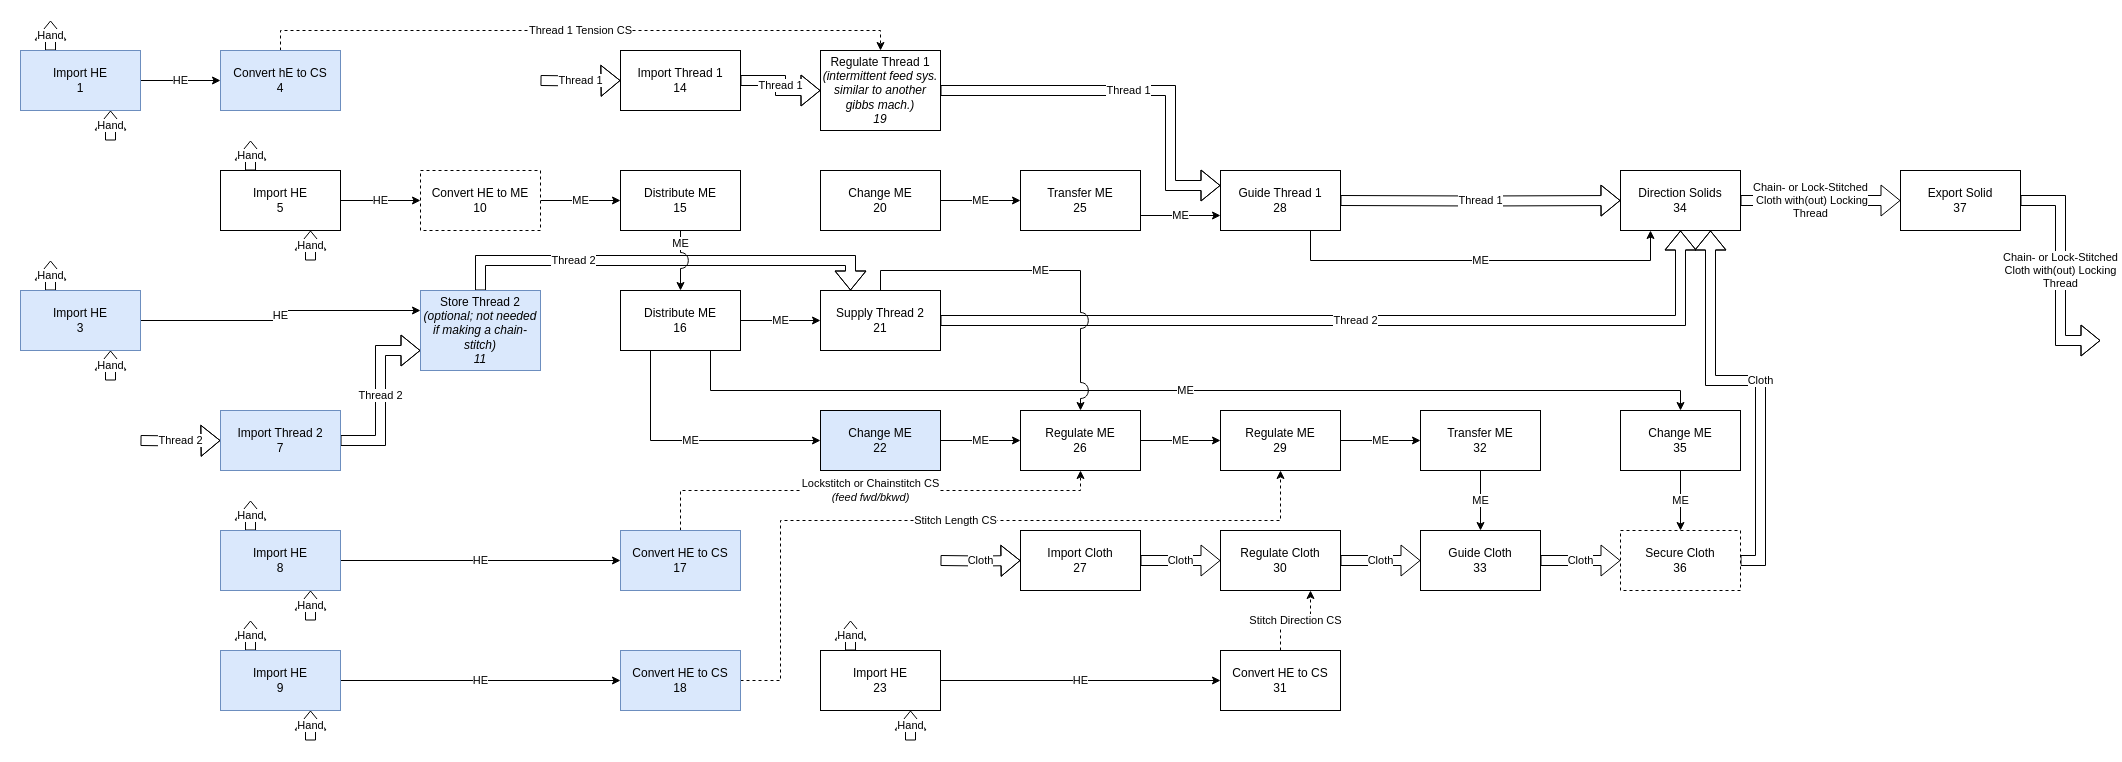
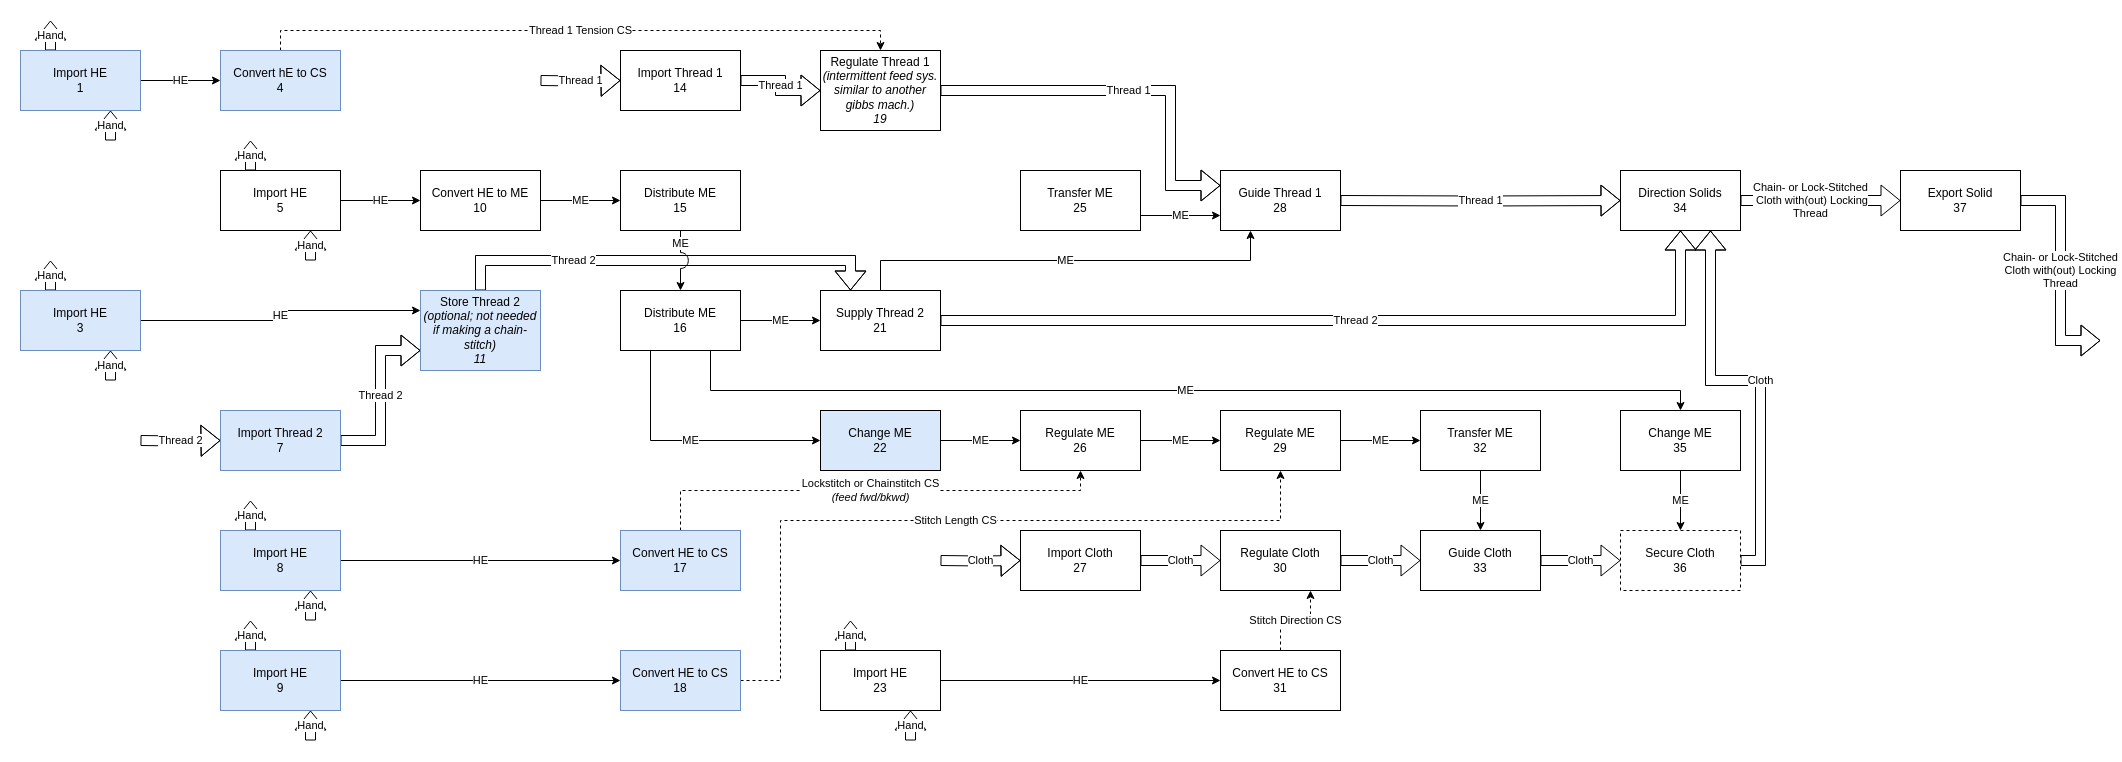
(481, 201) -> (481, 201)
(881, 201) -> none
(977, 201) -> none
(1477, 261) -> none
(1051, 271) -> (1071, 261)
